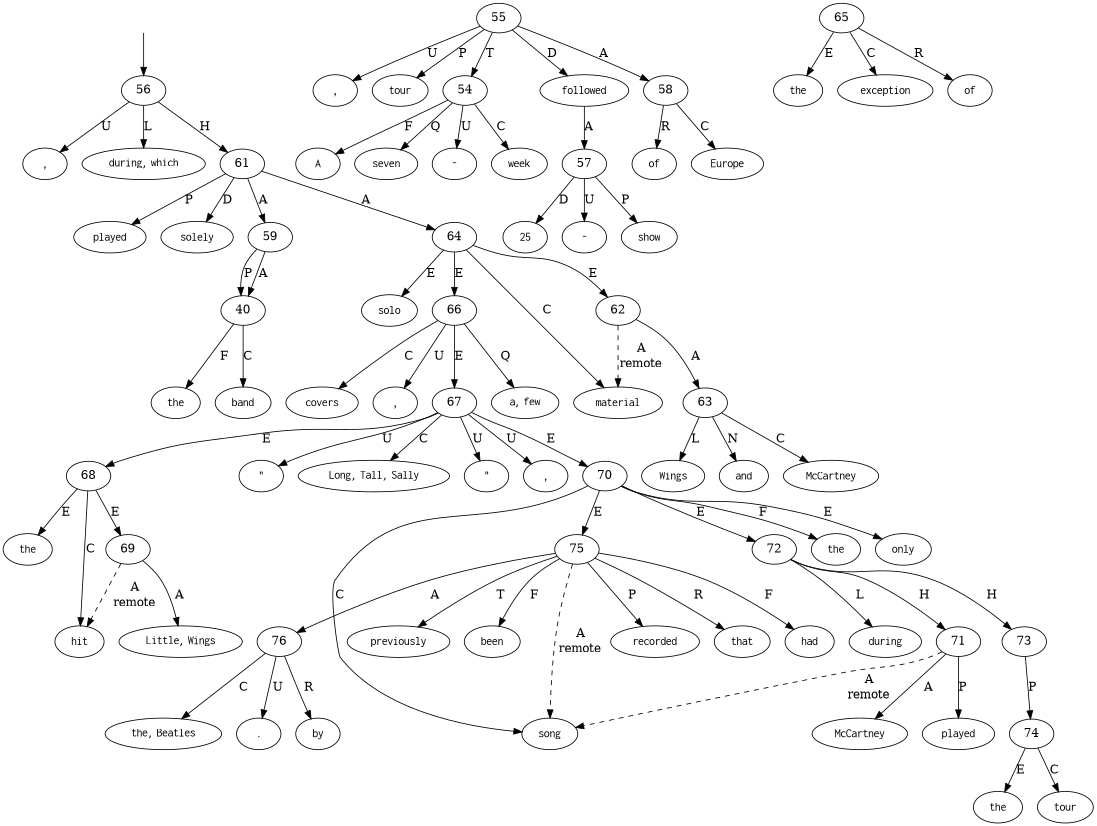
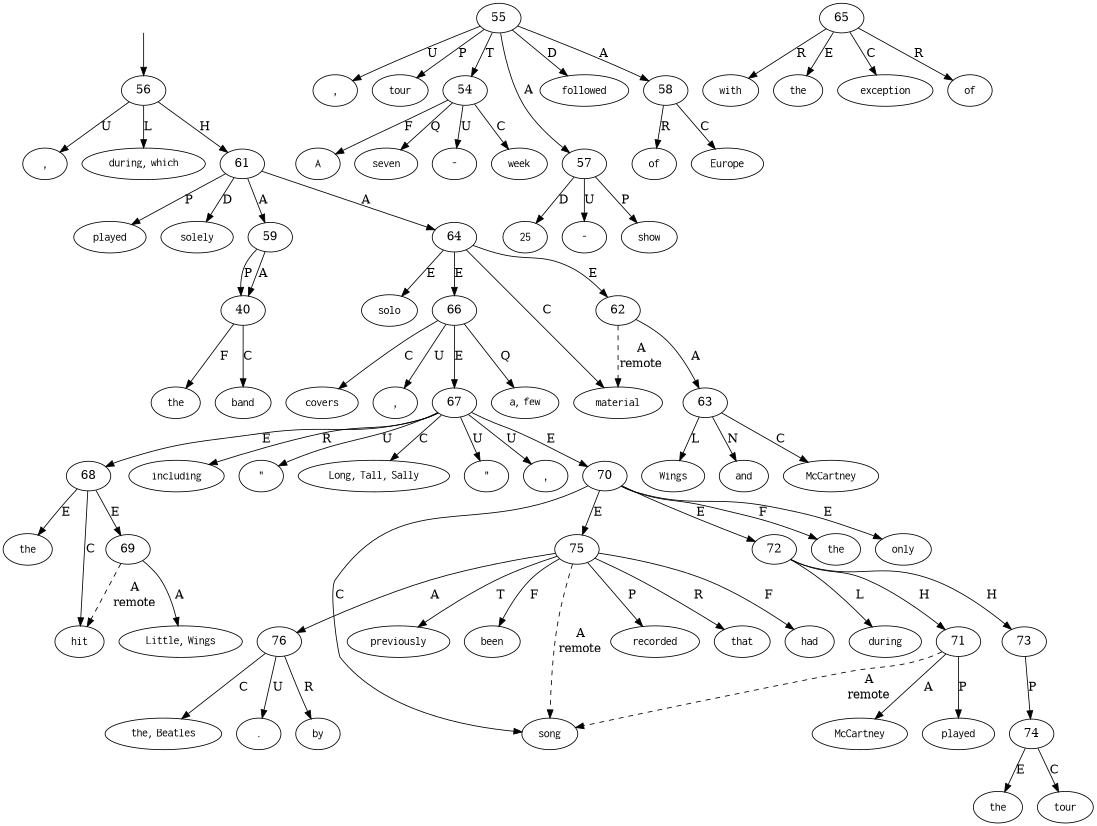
none -> (731, 91)
(584, 124) -> (519, 97)
none -> (177, 476)
